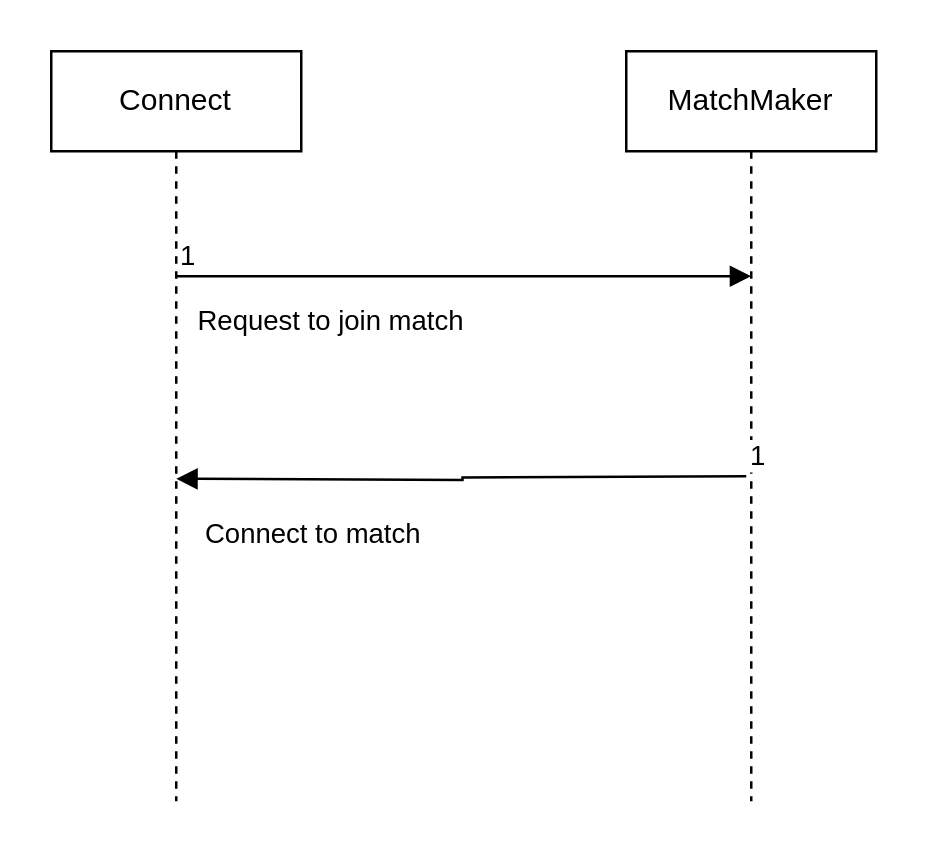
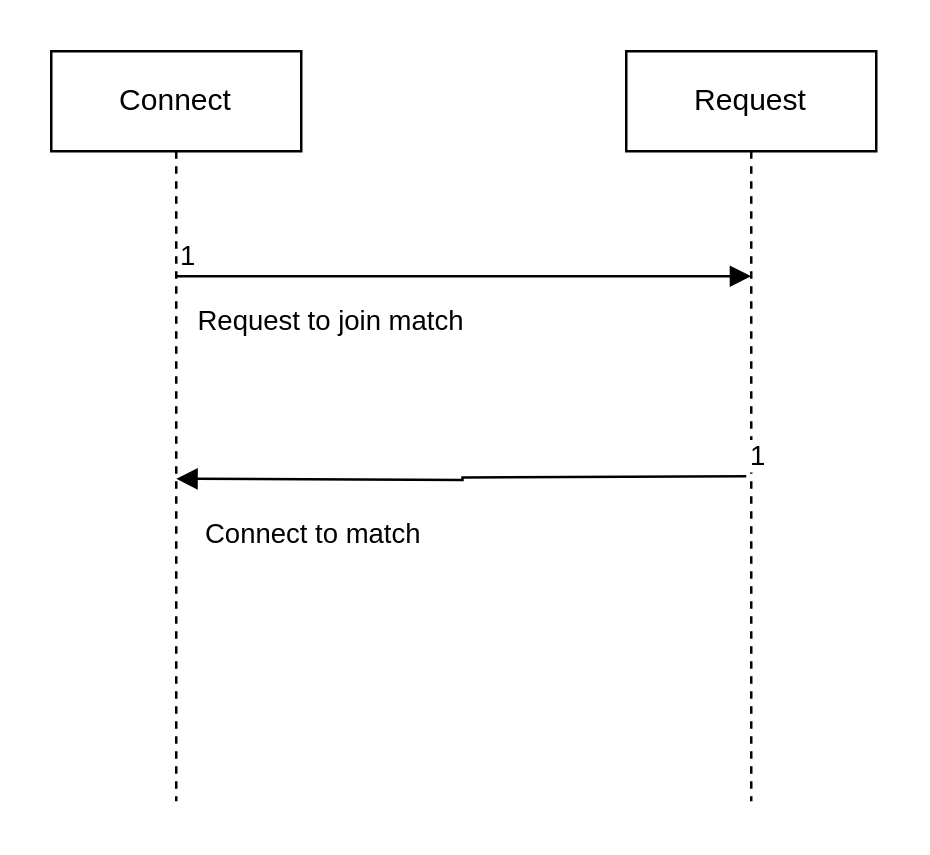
(751, 101) -> (751, 101)
